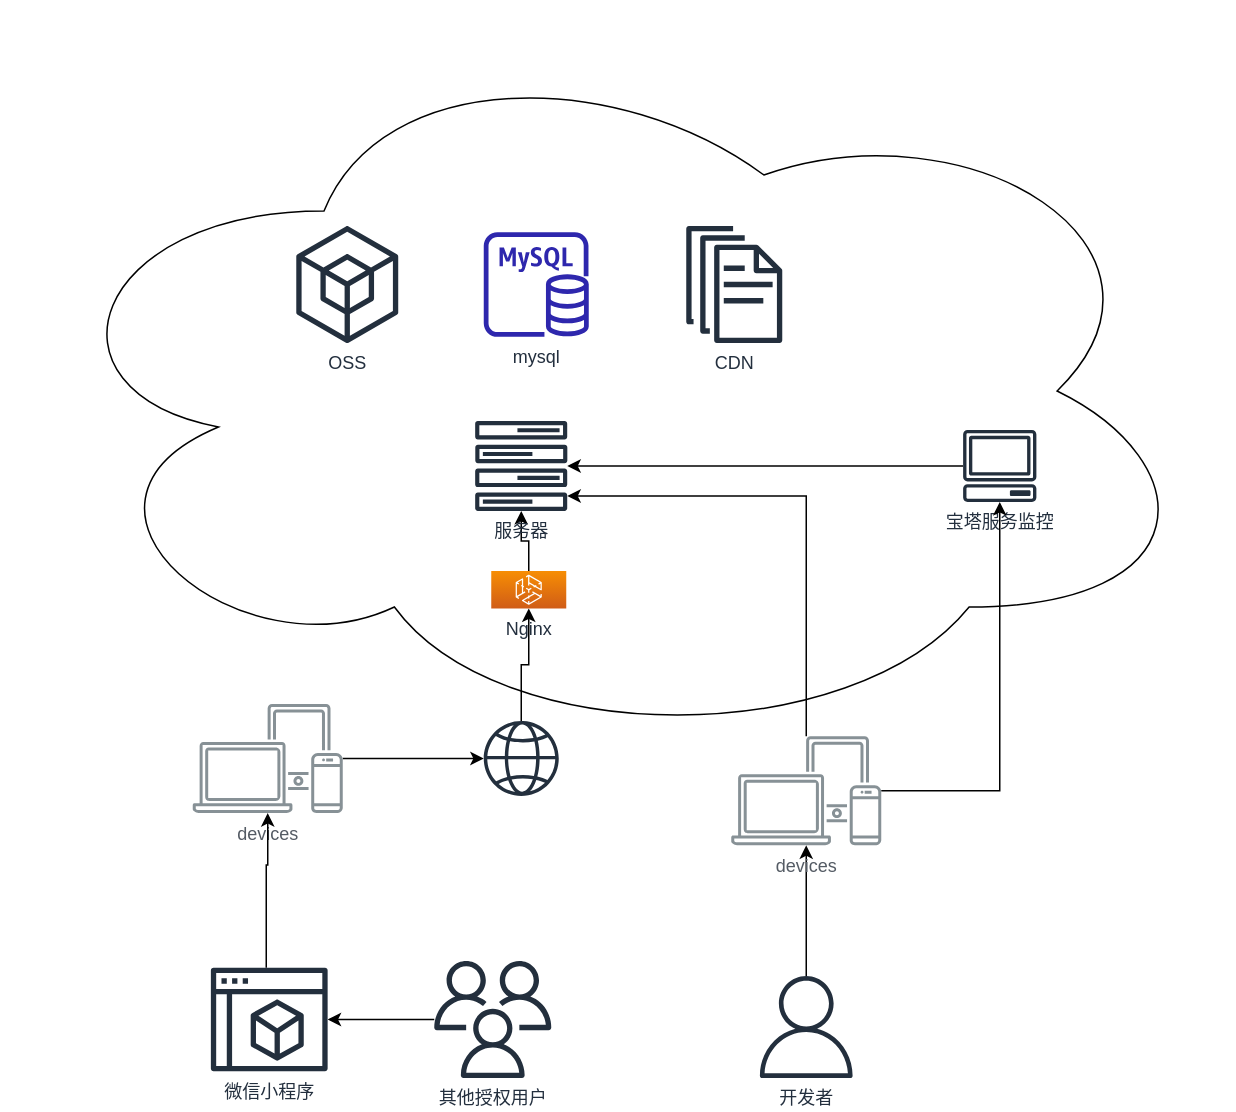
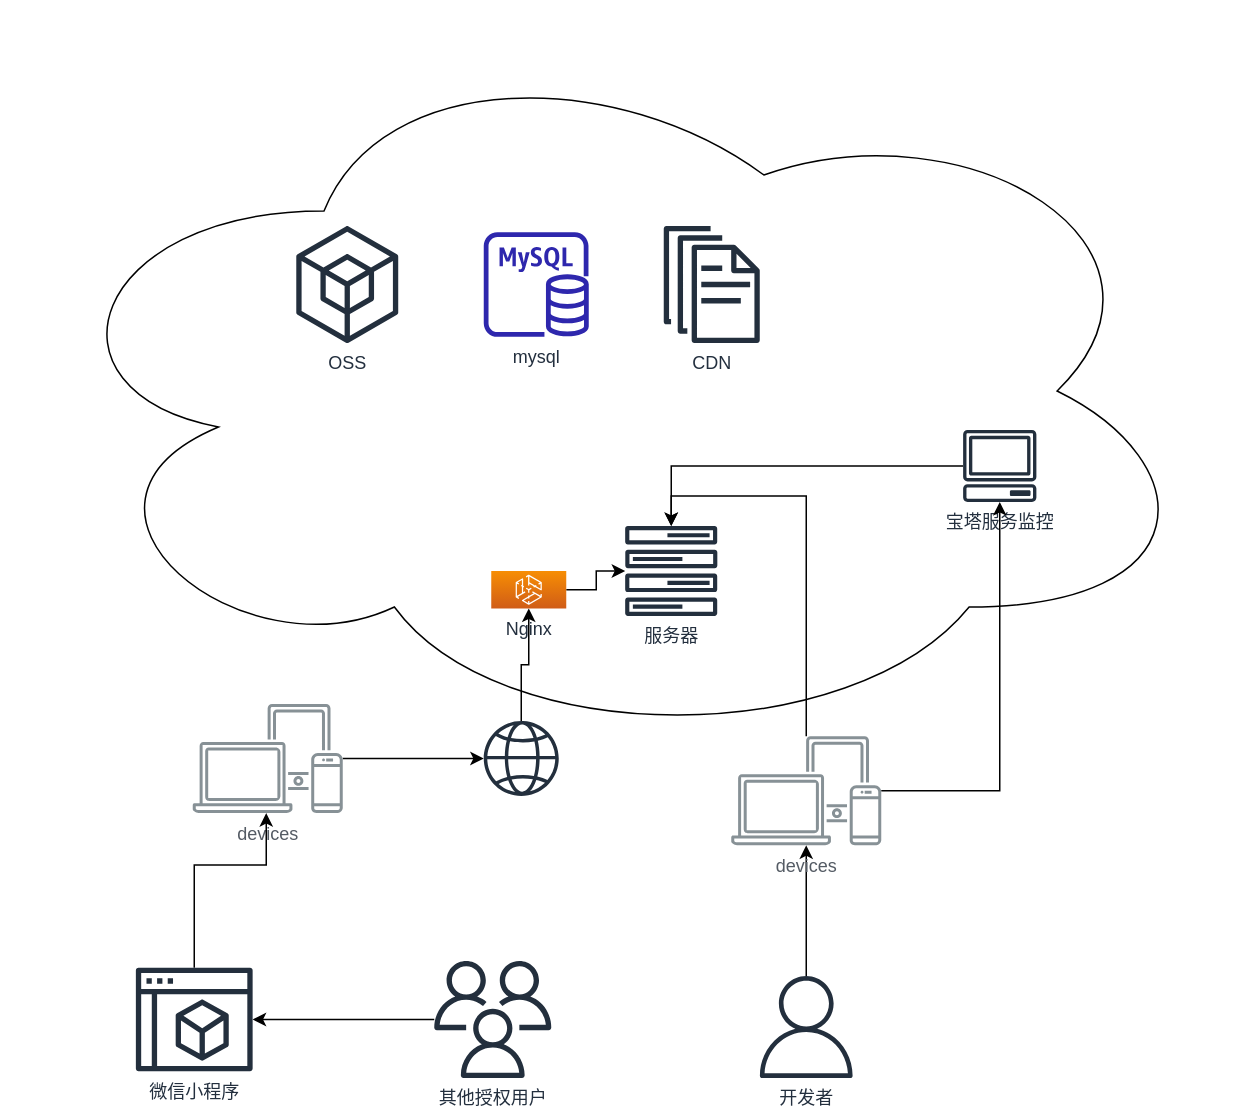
(734, 284) -> (712, 284)
(521, 466) -> (671, 571)
(269, 1019) -> (194, 1019)
